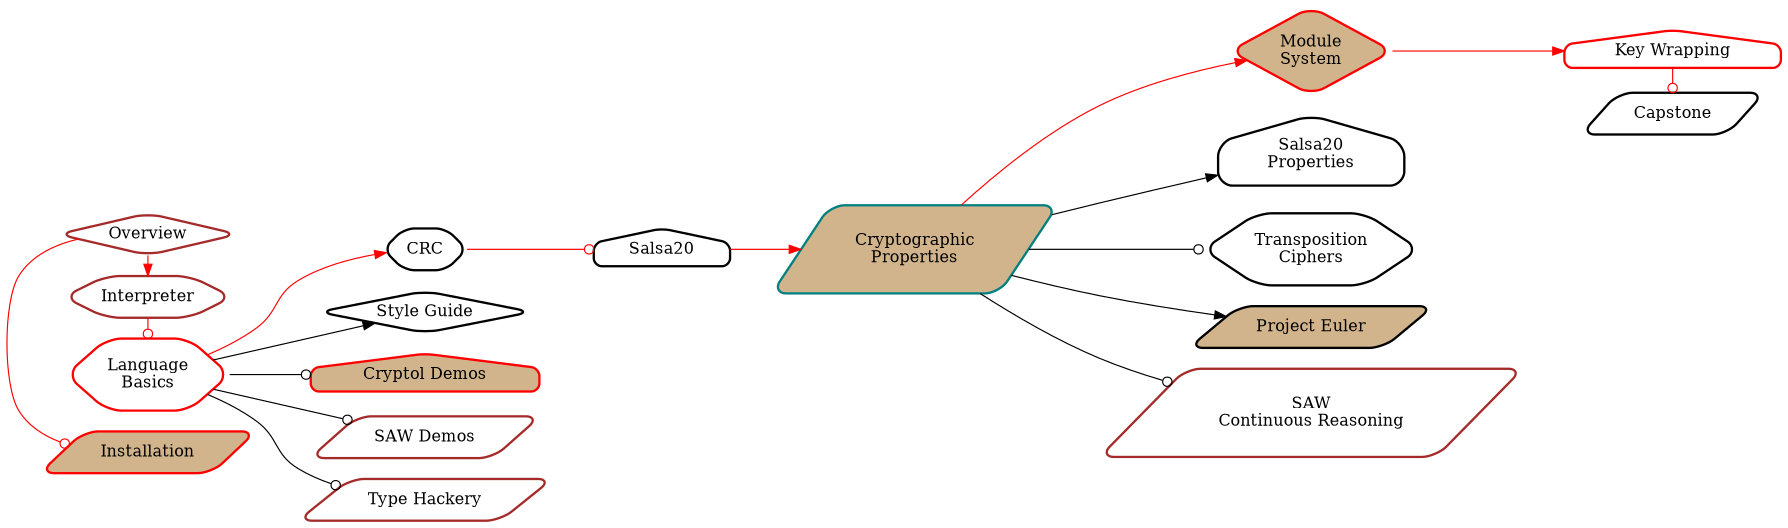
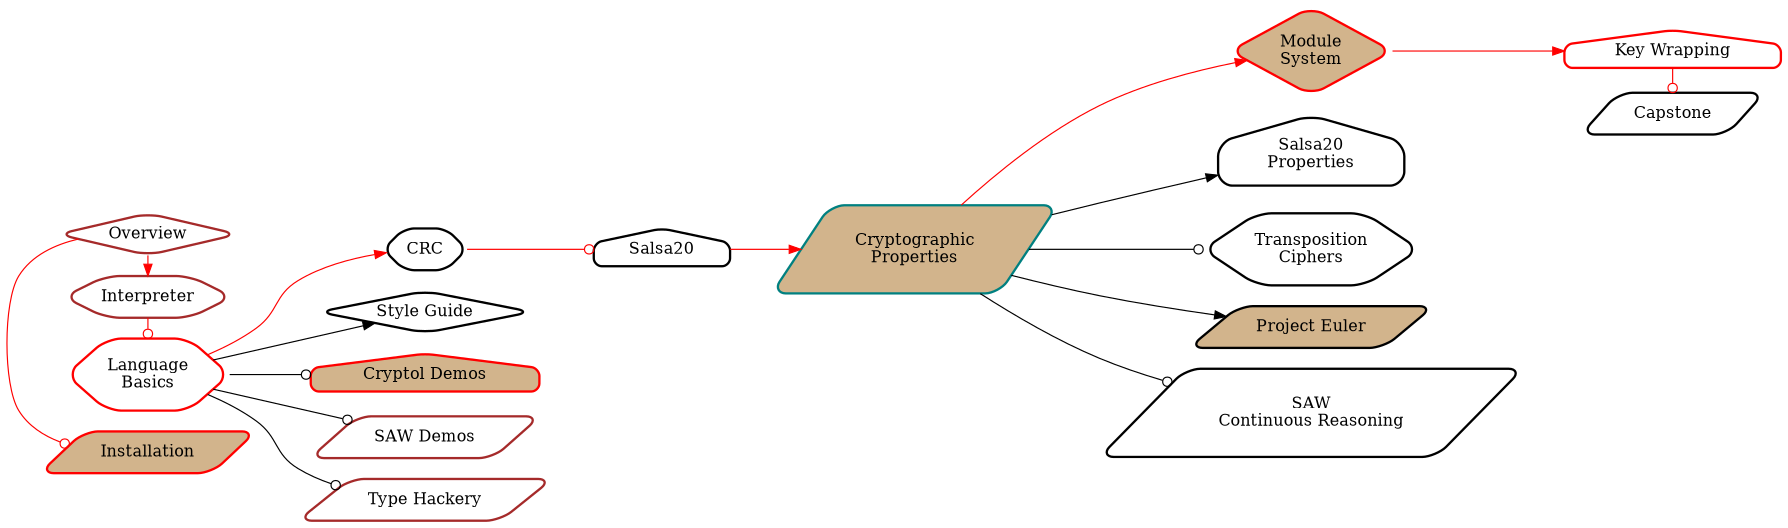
(1311, 413) -> (1311, 413)
